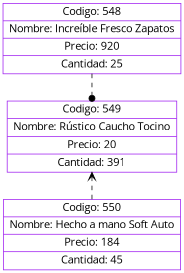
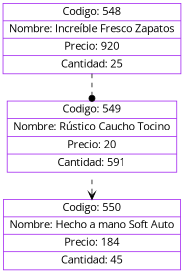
(92, 163) -> (92, 163)
(92, 190) -> (92, 186)
